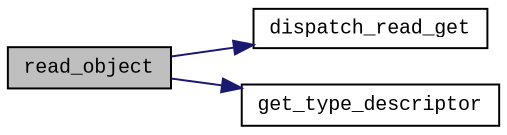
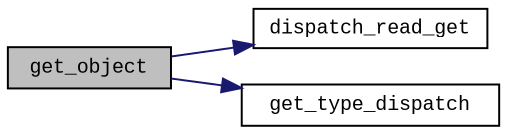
(89, 68) -> (89, 68)
(370, 105) -> (370, 105)
